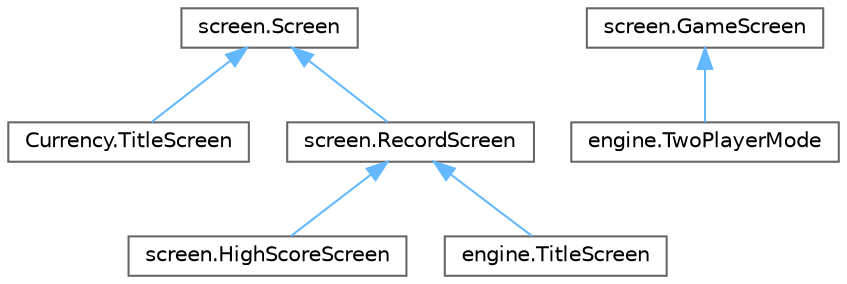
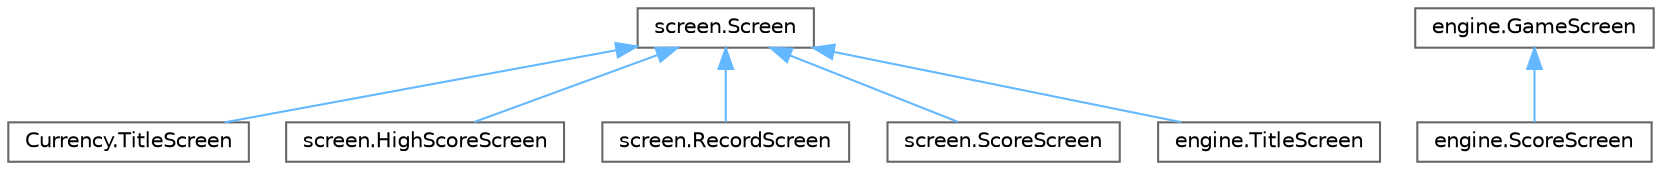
(705, 28) -> (1534, 28)
(705, 142) -> (1534, 142)
none -> (1004, 142)
(331, 205) -> (566, 88)
(491, 205) -> (1008, 87)
